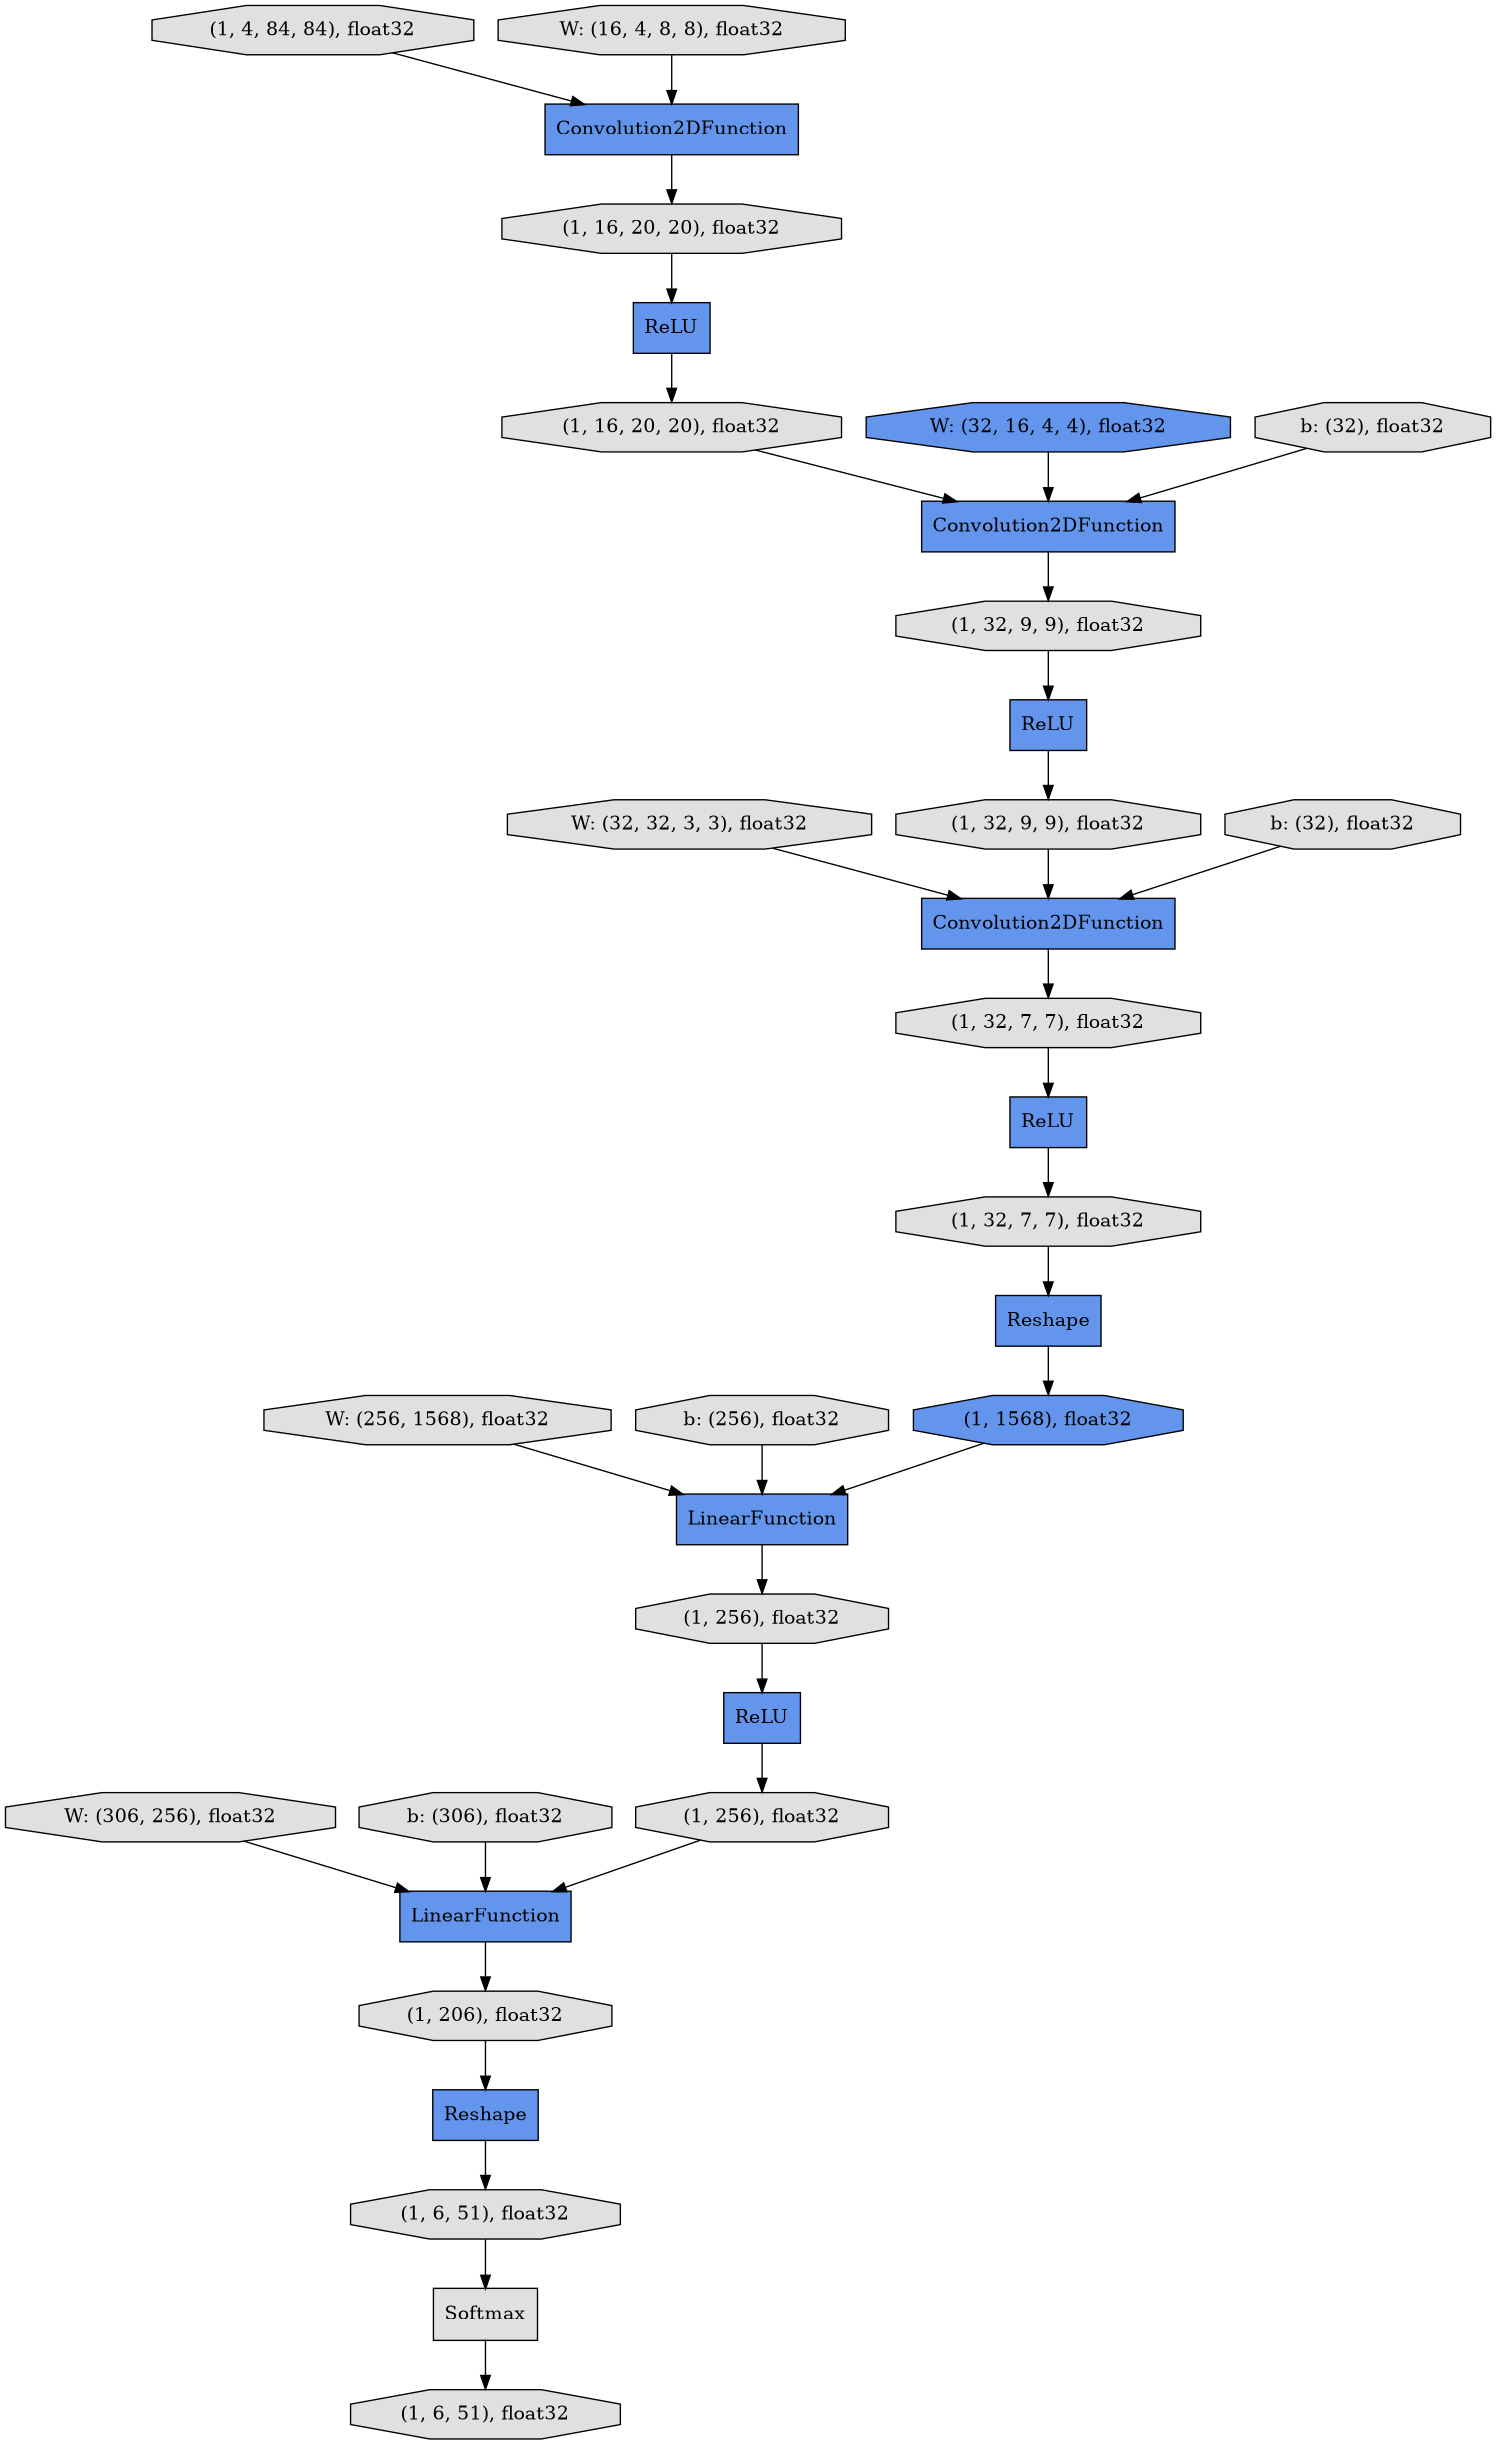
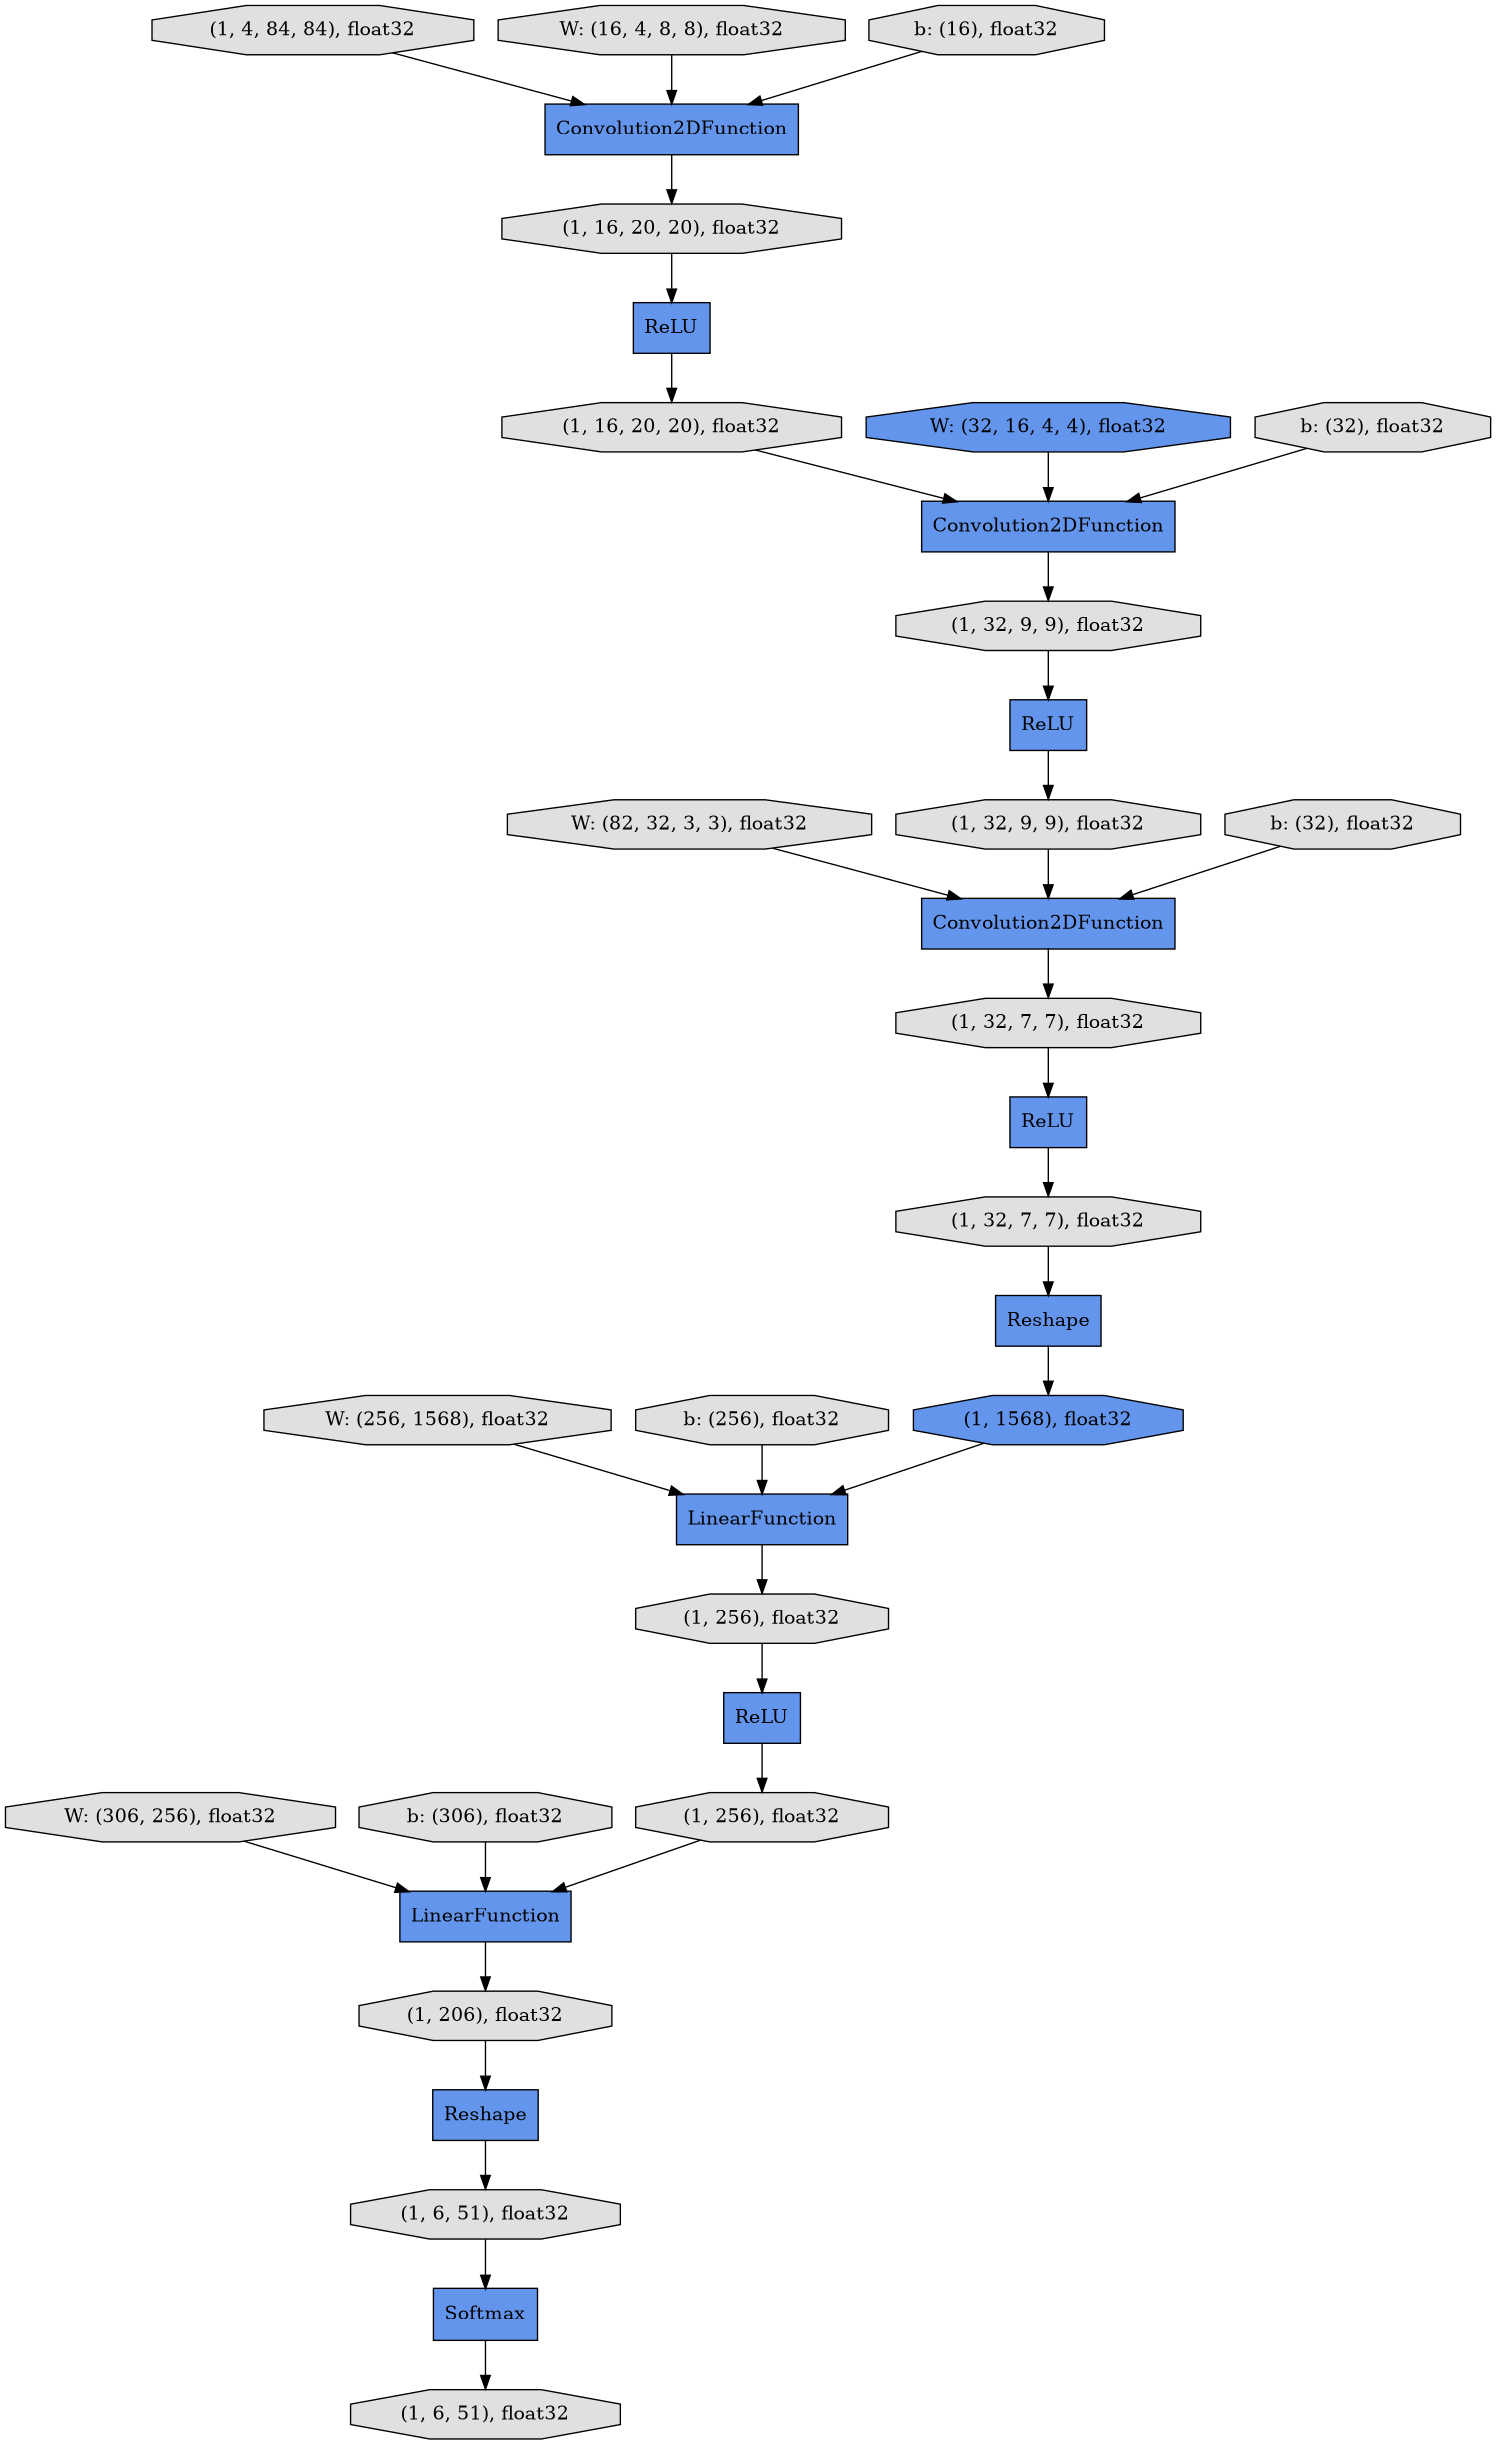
none -> (987, 30)
(690, 824) -> (690, 824)
(485, 2314) -> (485, 2314)
